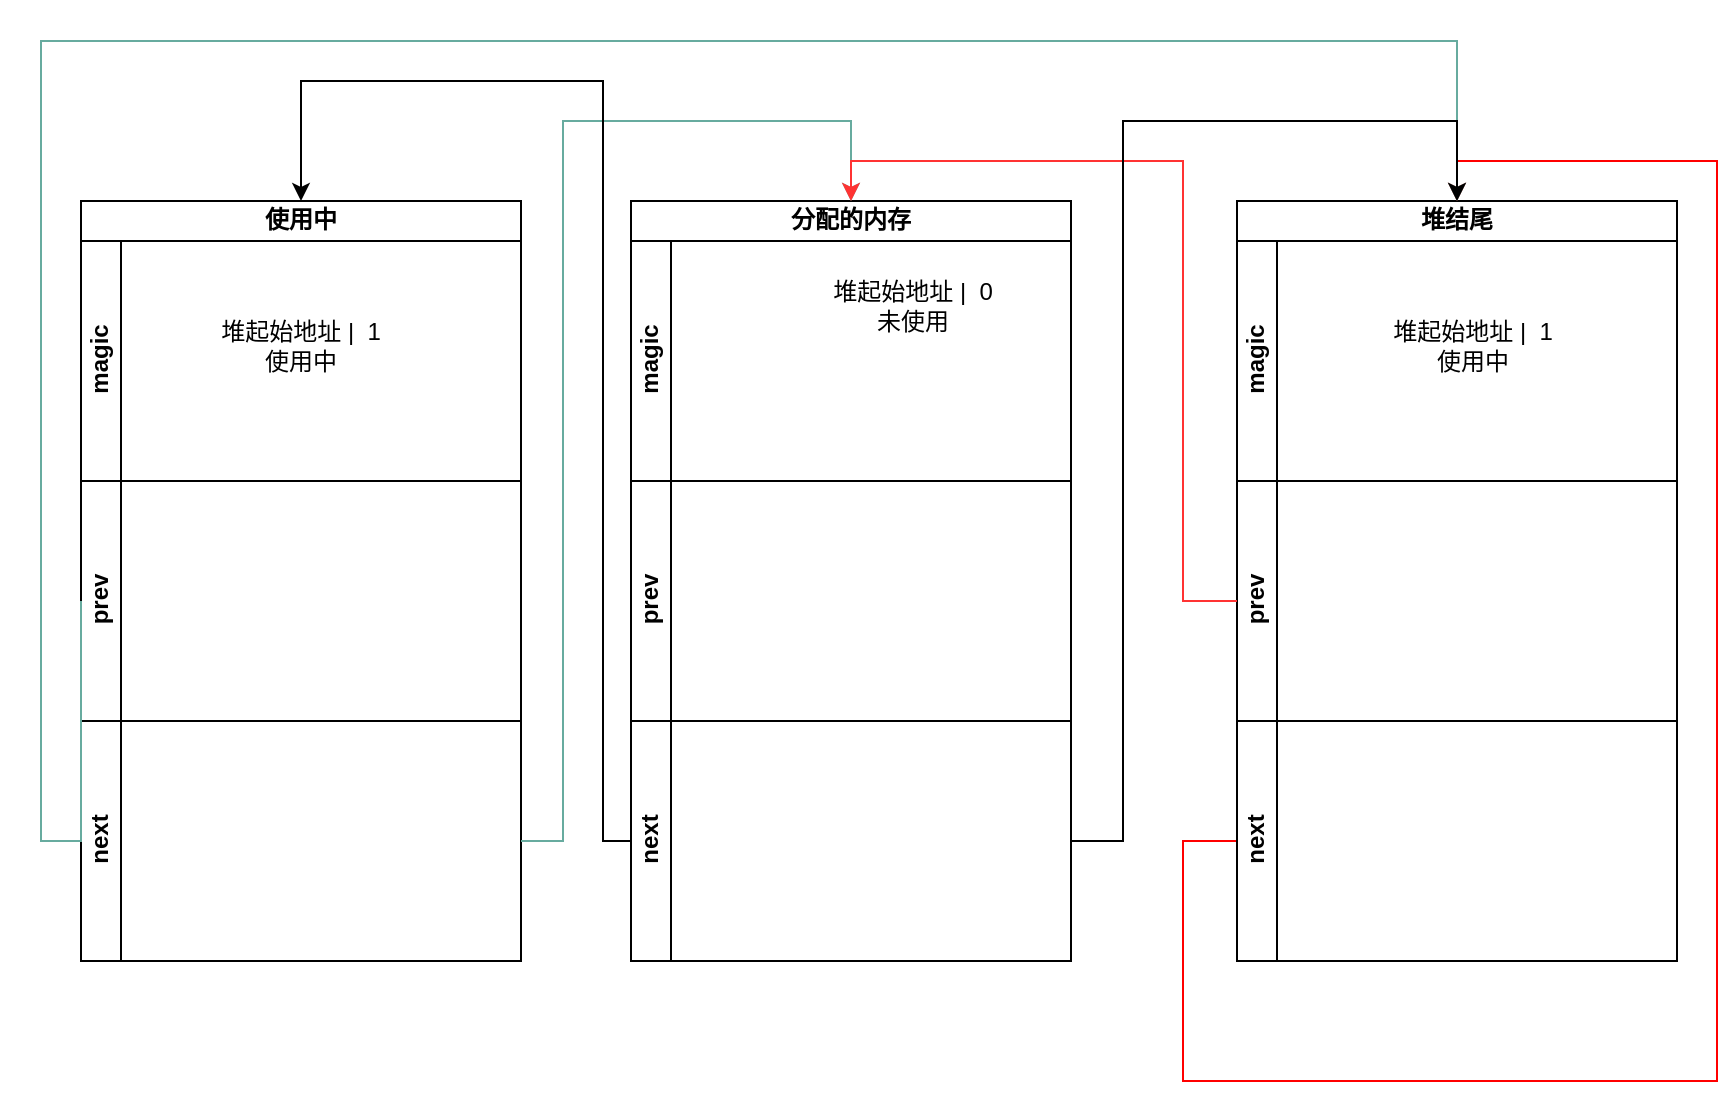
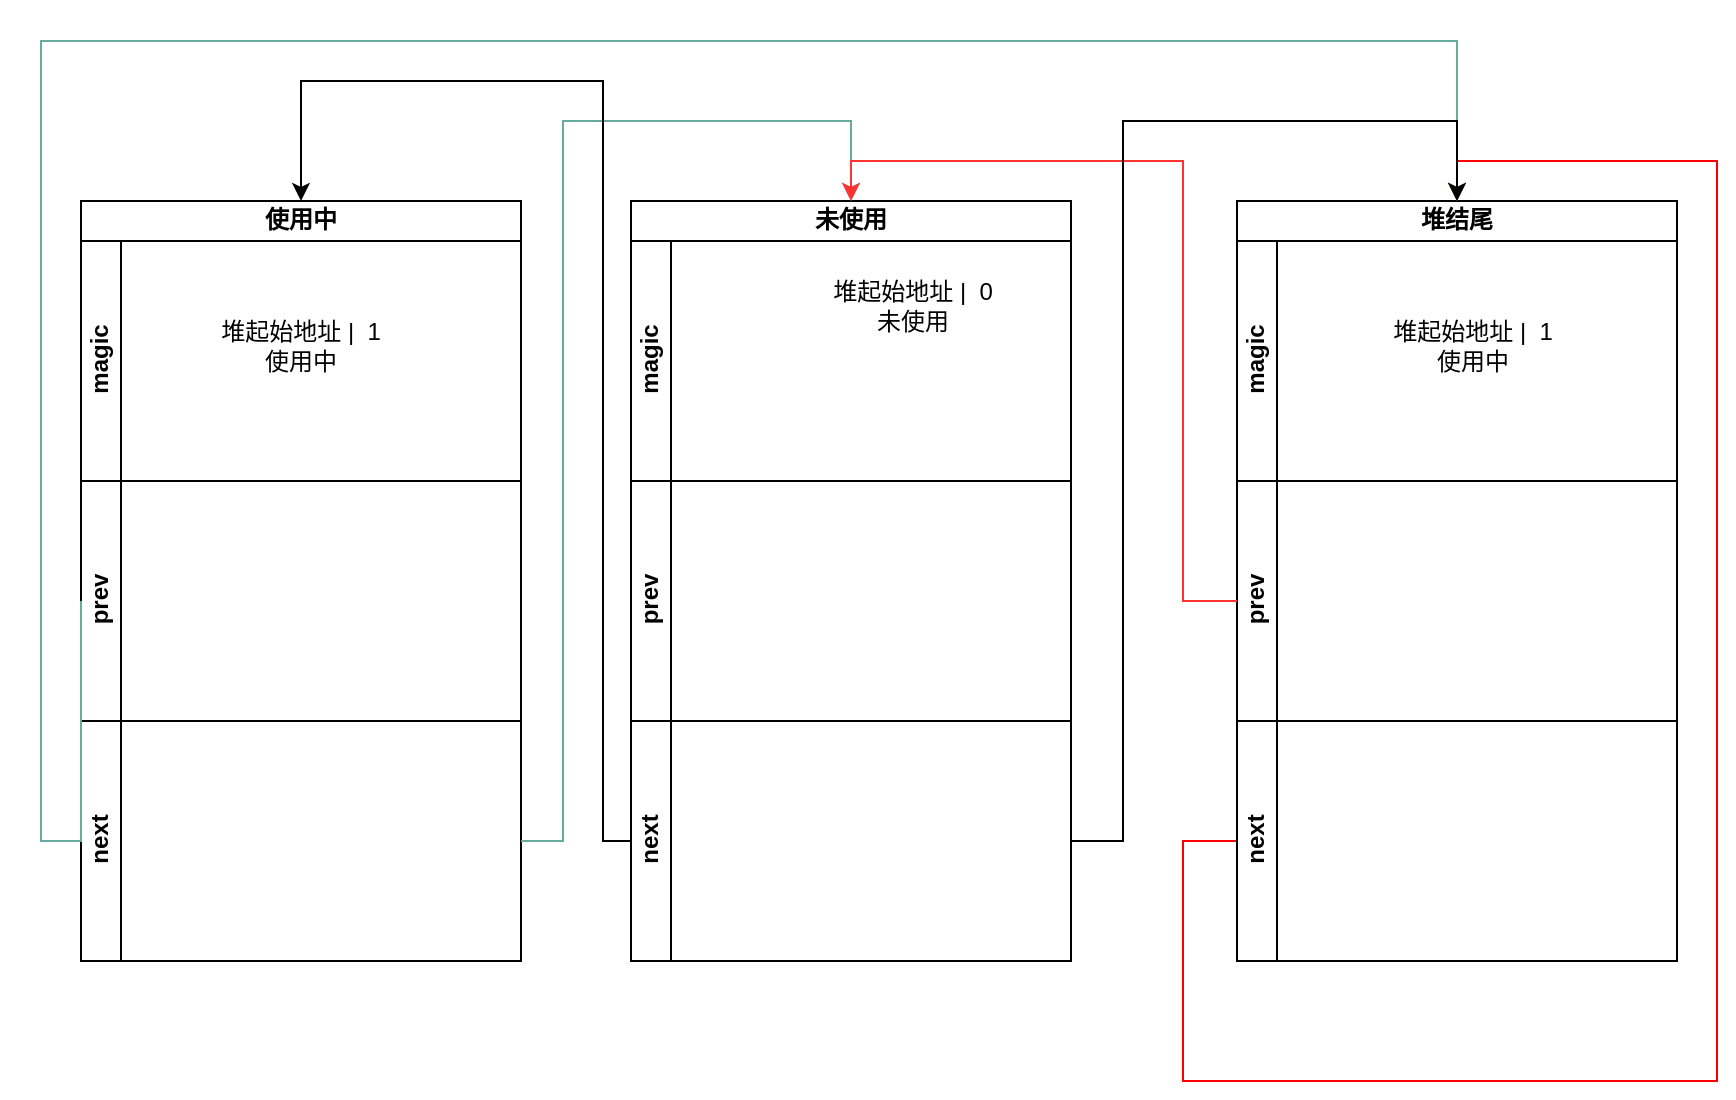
(852, 221) -> (852, 221)
